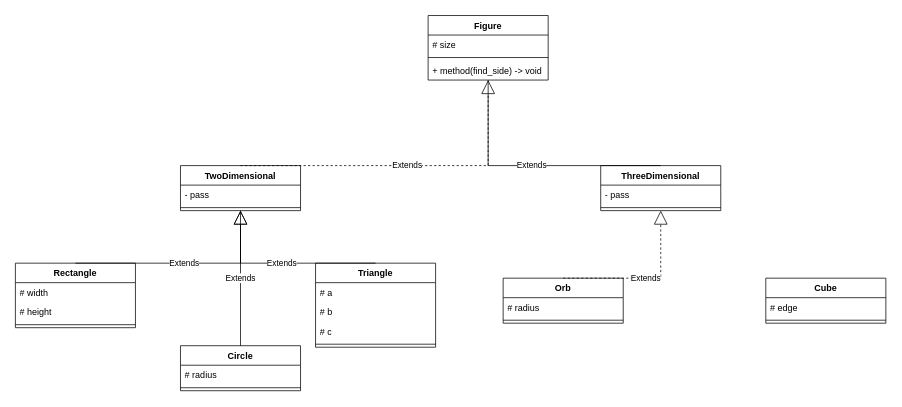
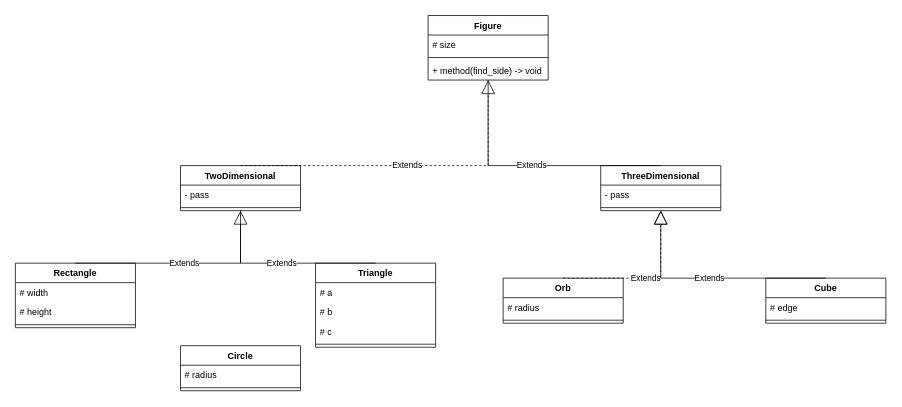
none -> (714, 278)
(240, 305) -> none
